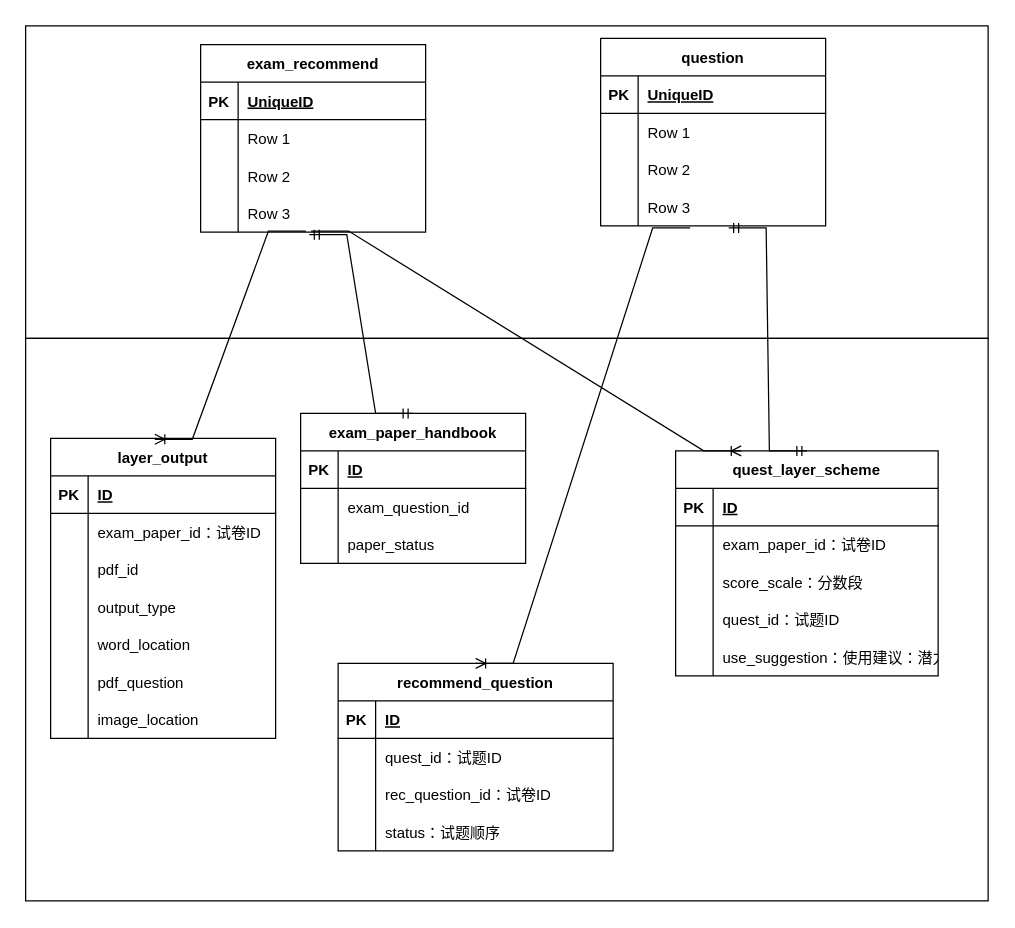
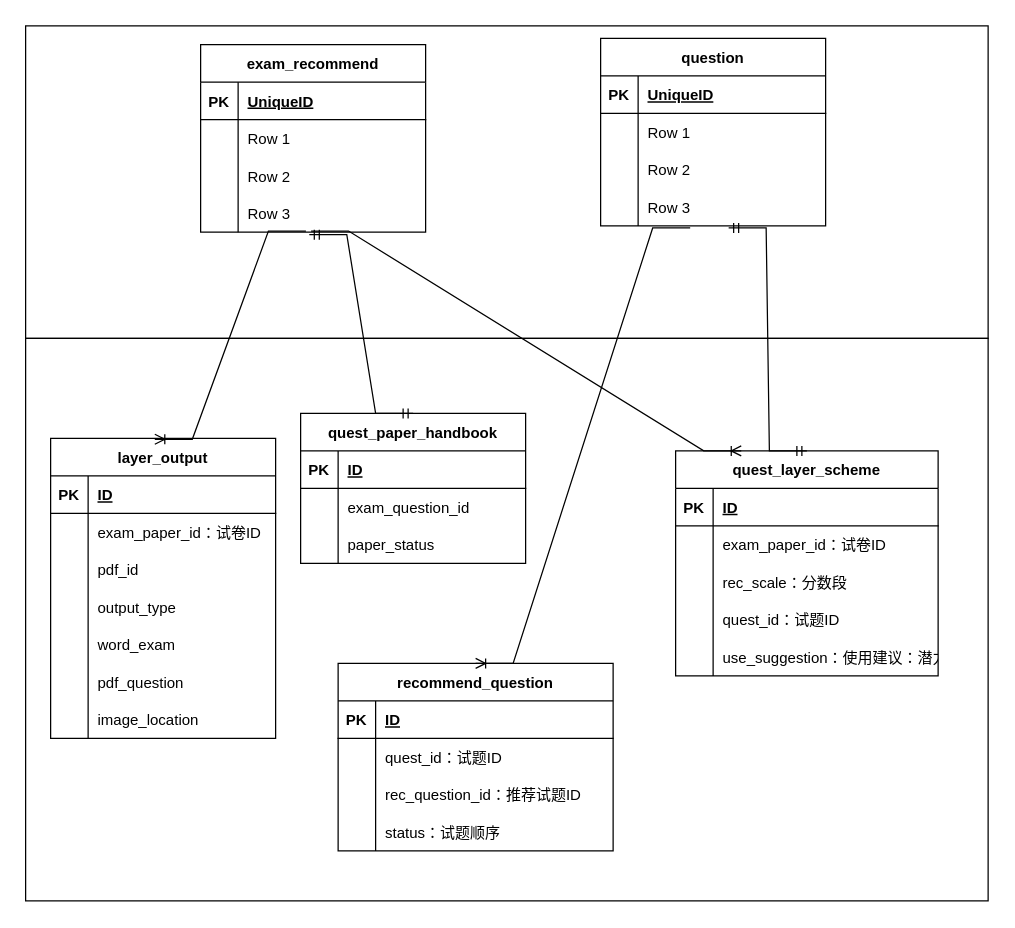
(413, 433) -> (413, 433)
(797, 583) -> (788, 583)
(148, 645) -> (135, 645)
(475, 795) -> (490, 795)
